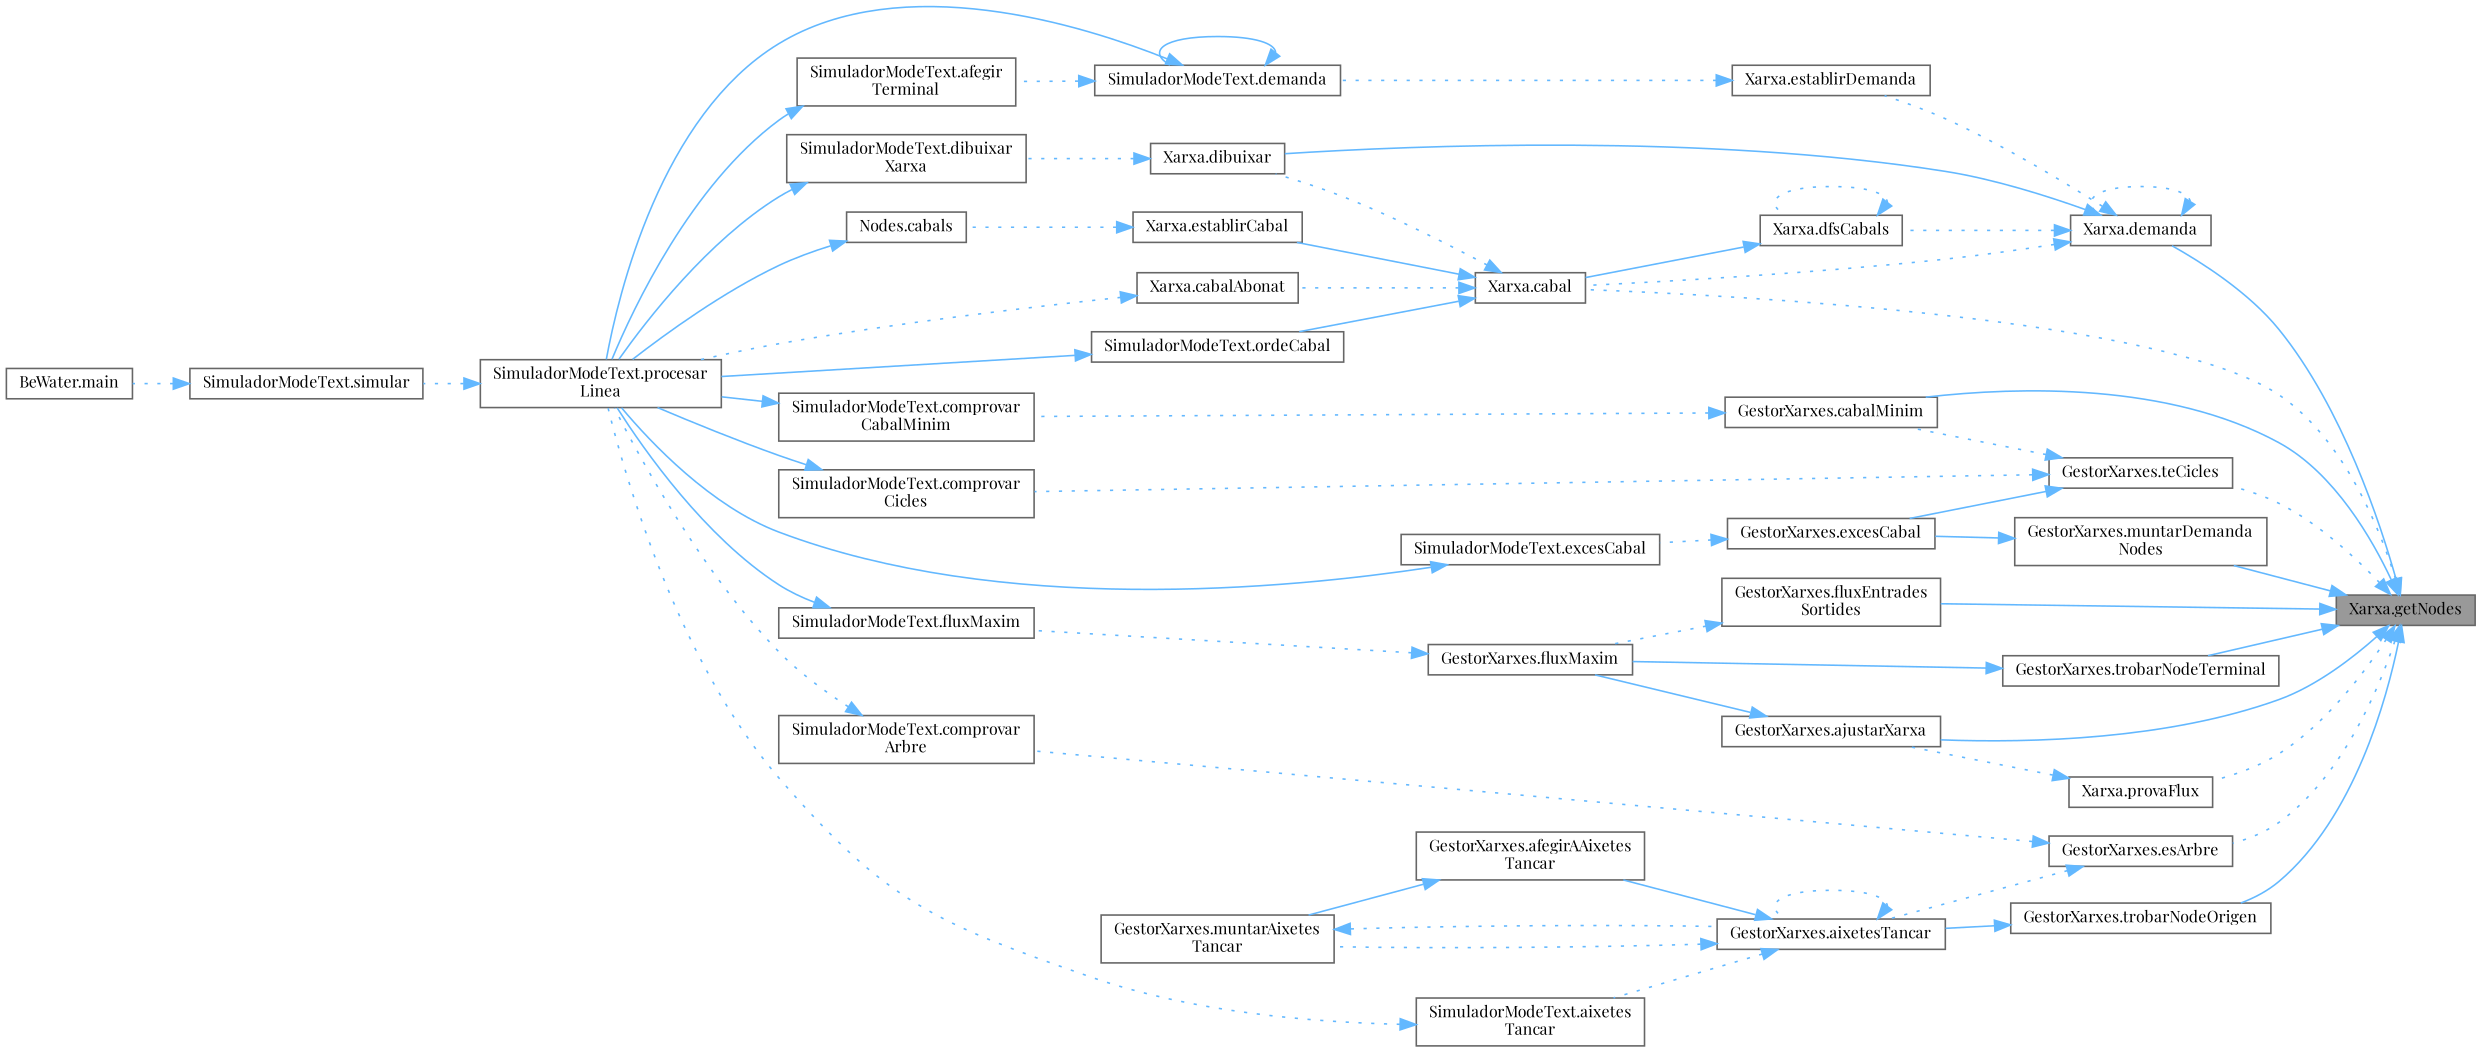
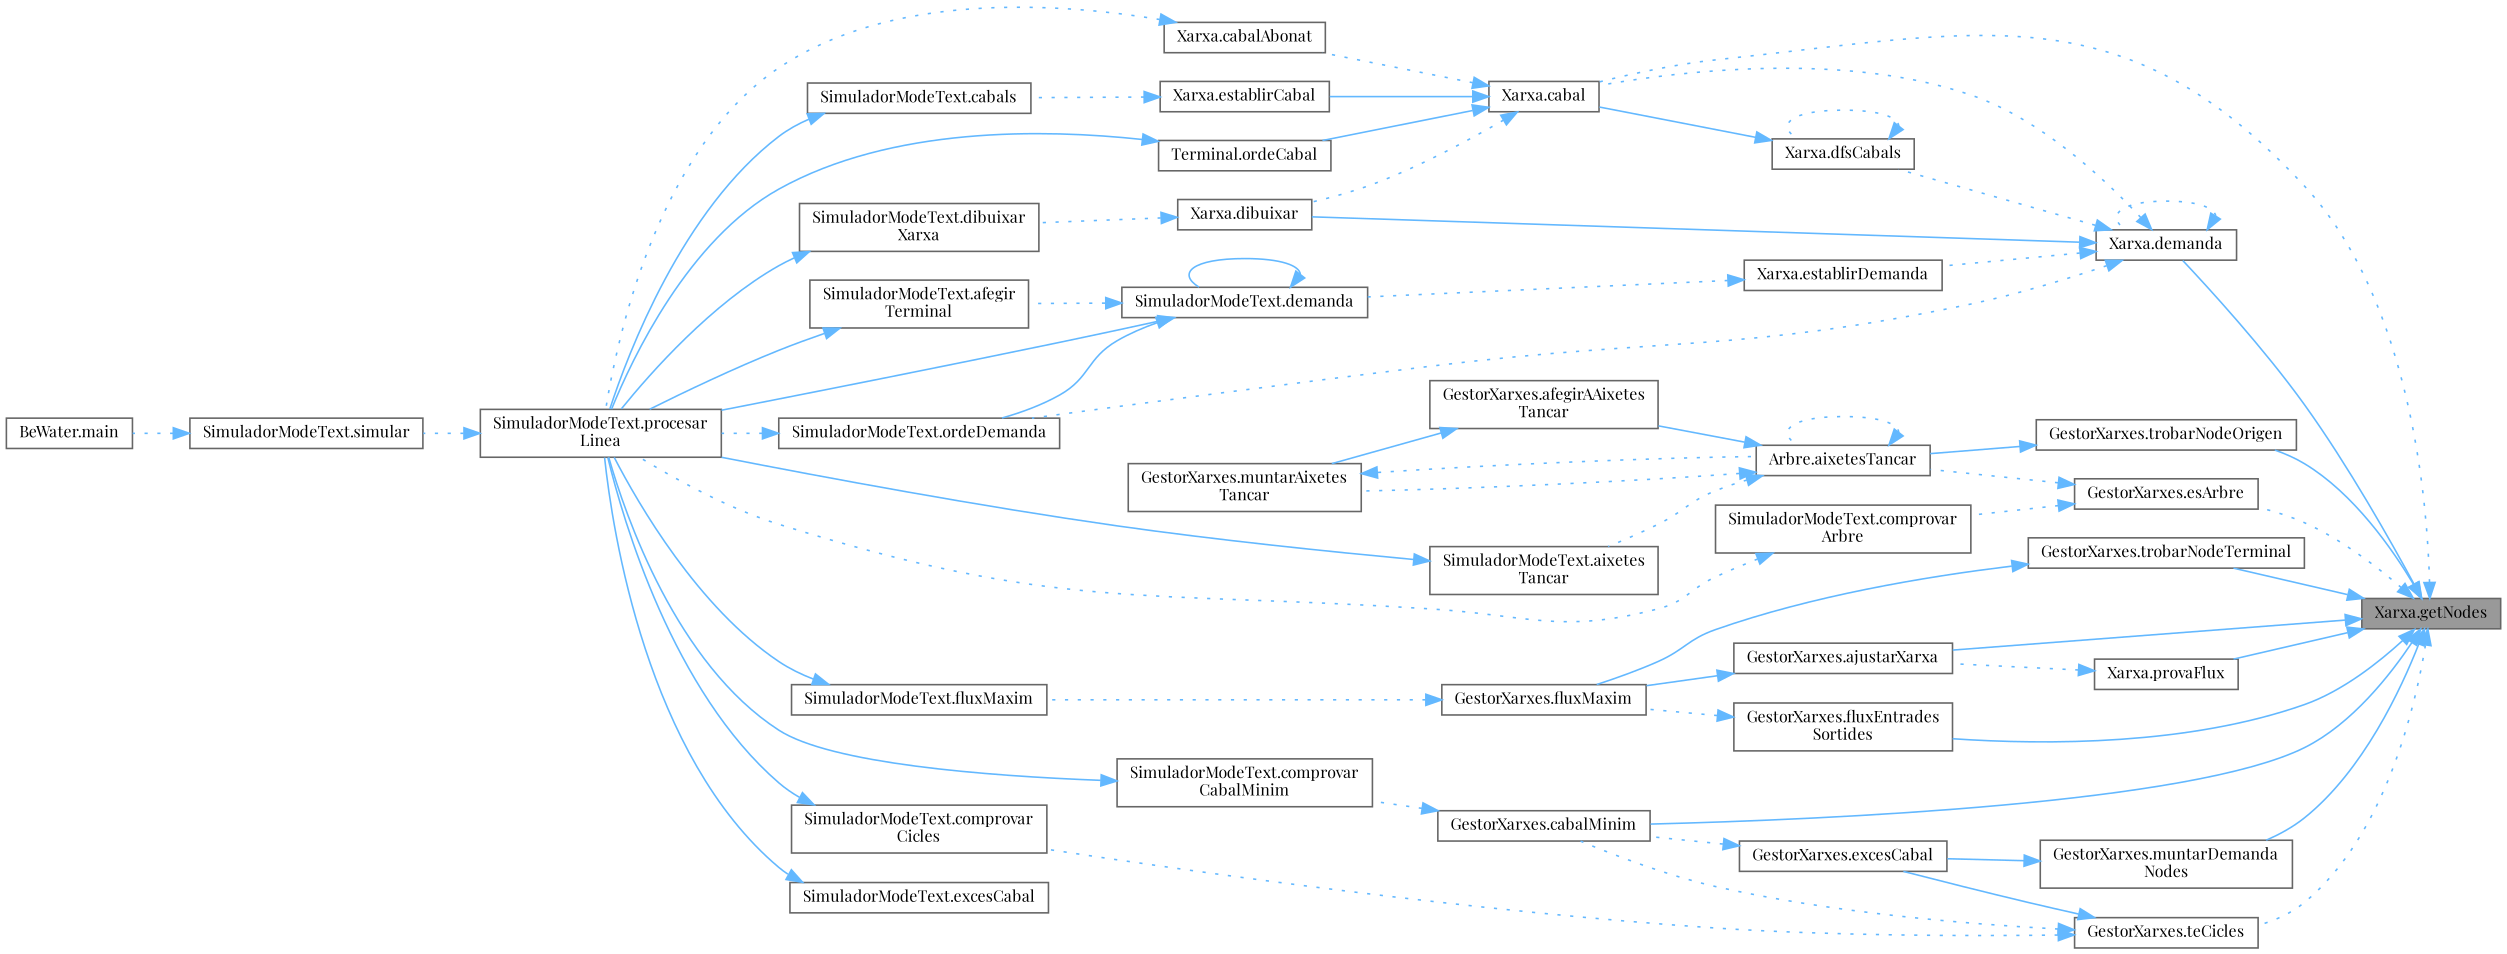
(906, 227) -> (919, 98)
(1218, 347) -> (1245, 156)
none -> (919, 433)
(1686, 541) -> (1687, 840)
(2313, 727) -> (2291, 646)
(878, 876) -> (1066, 518)
(1831, 934) -> (1843, 460)
